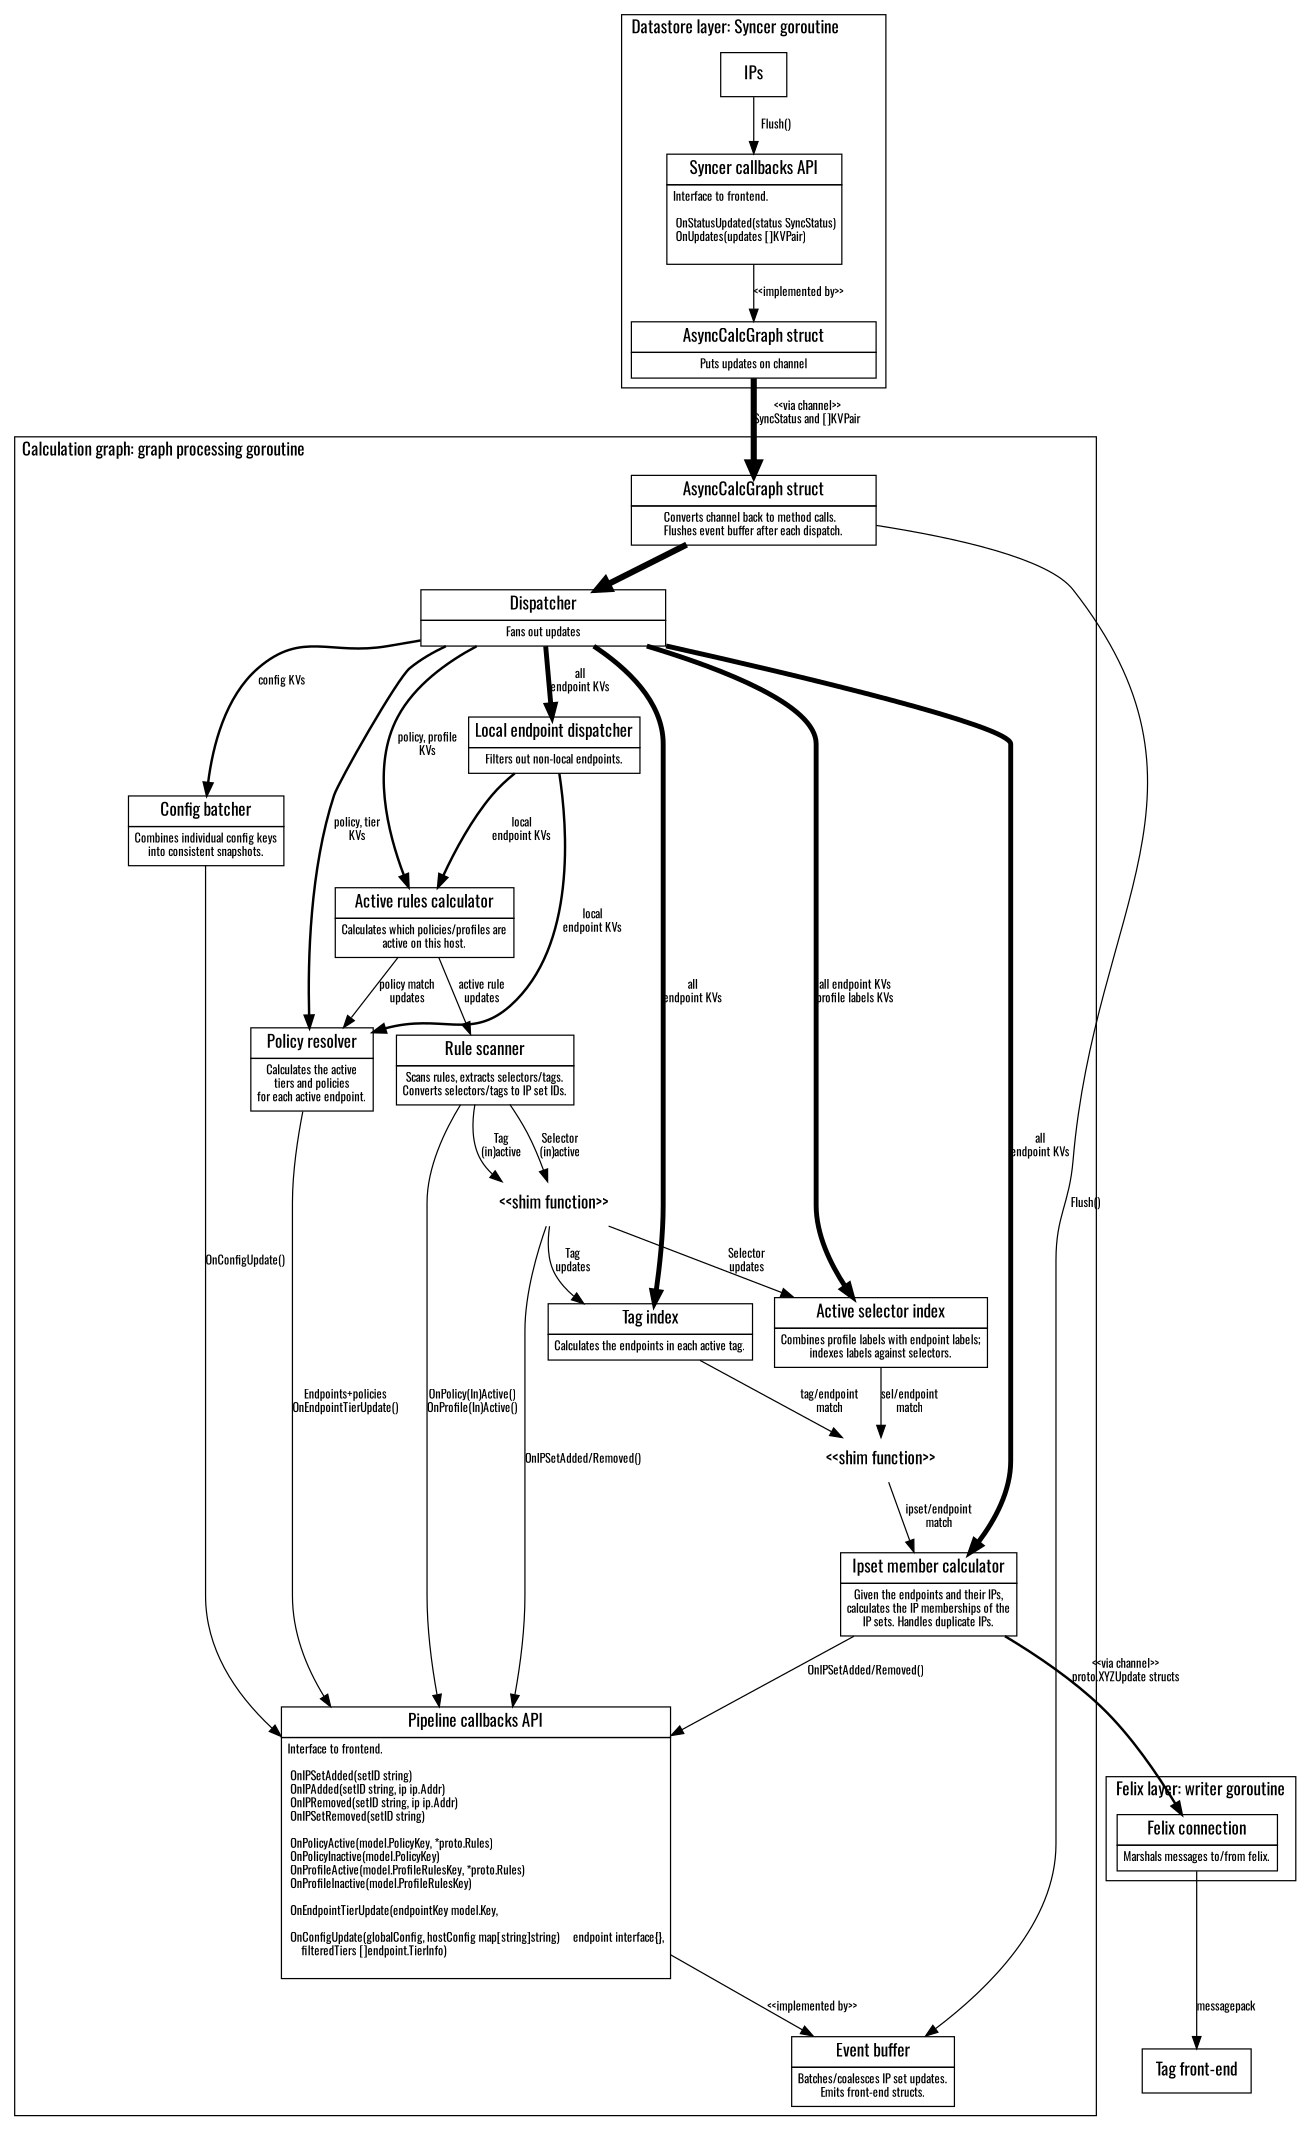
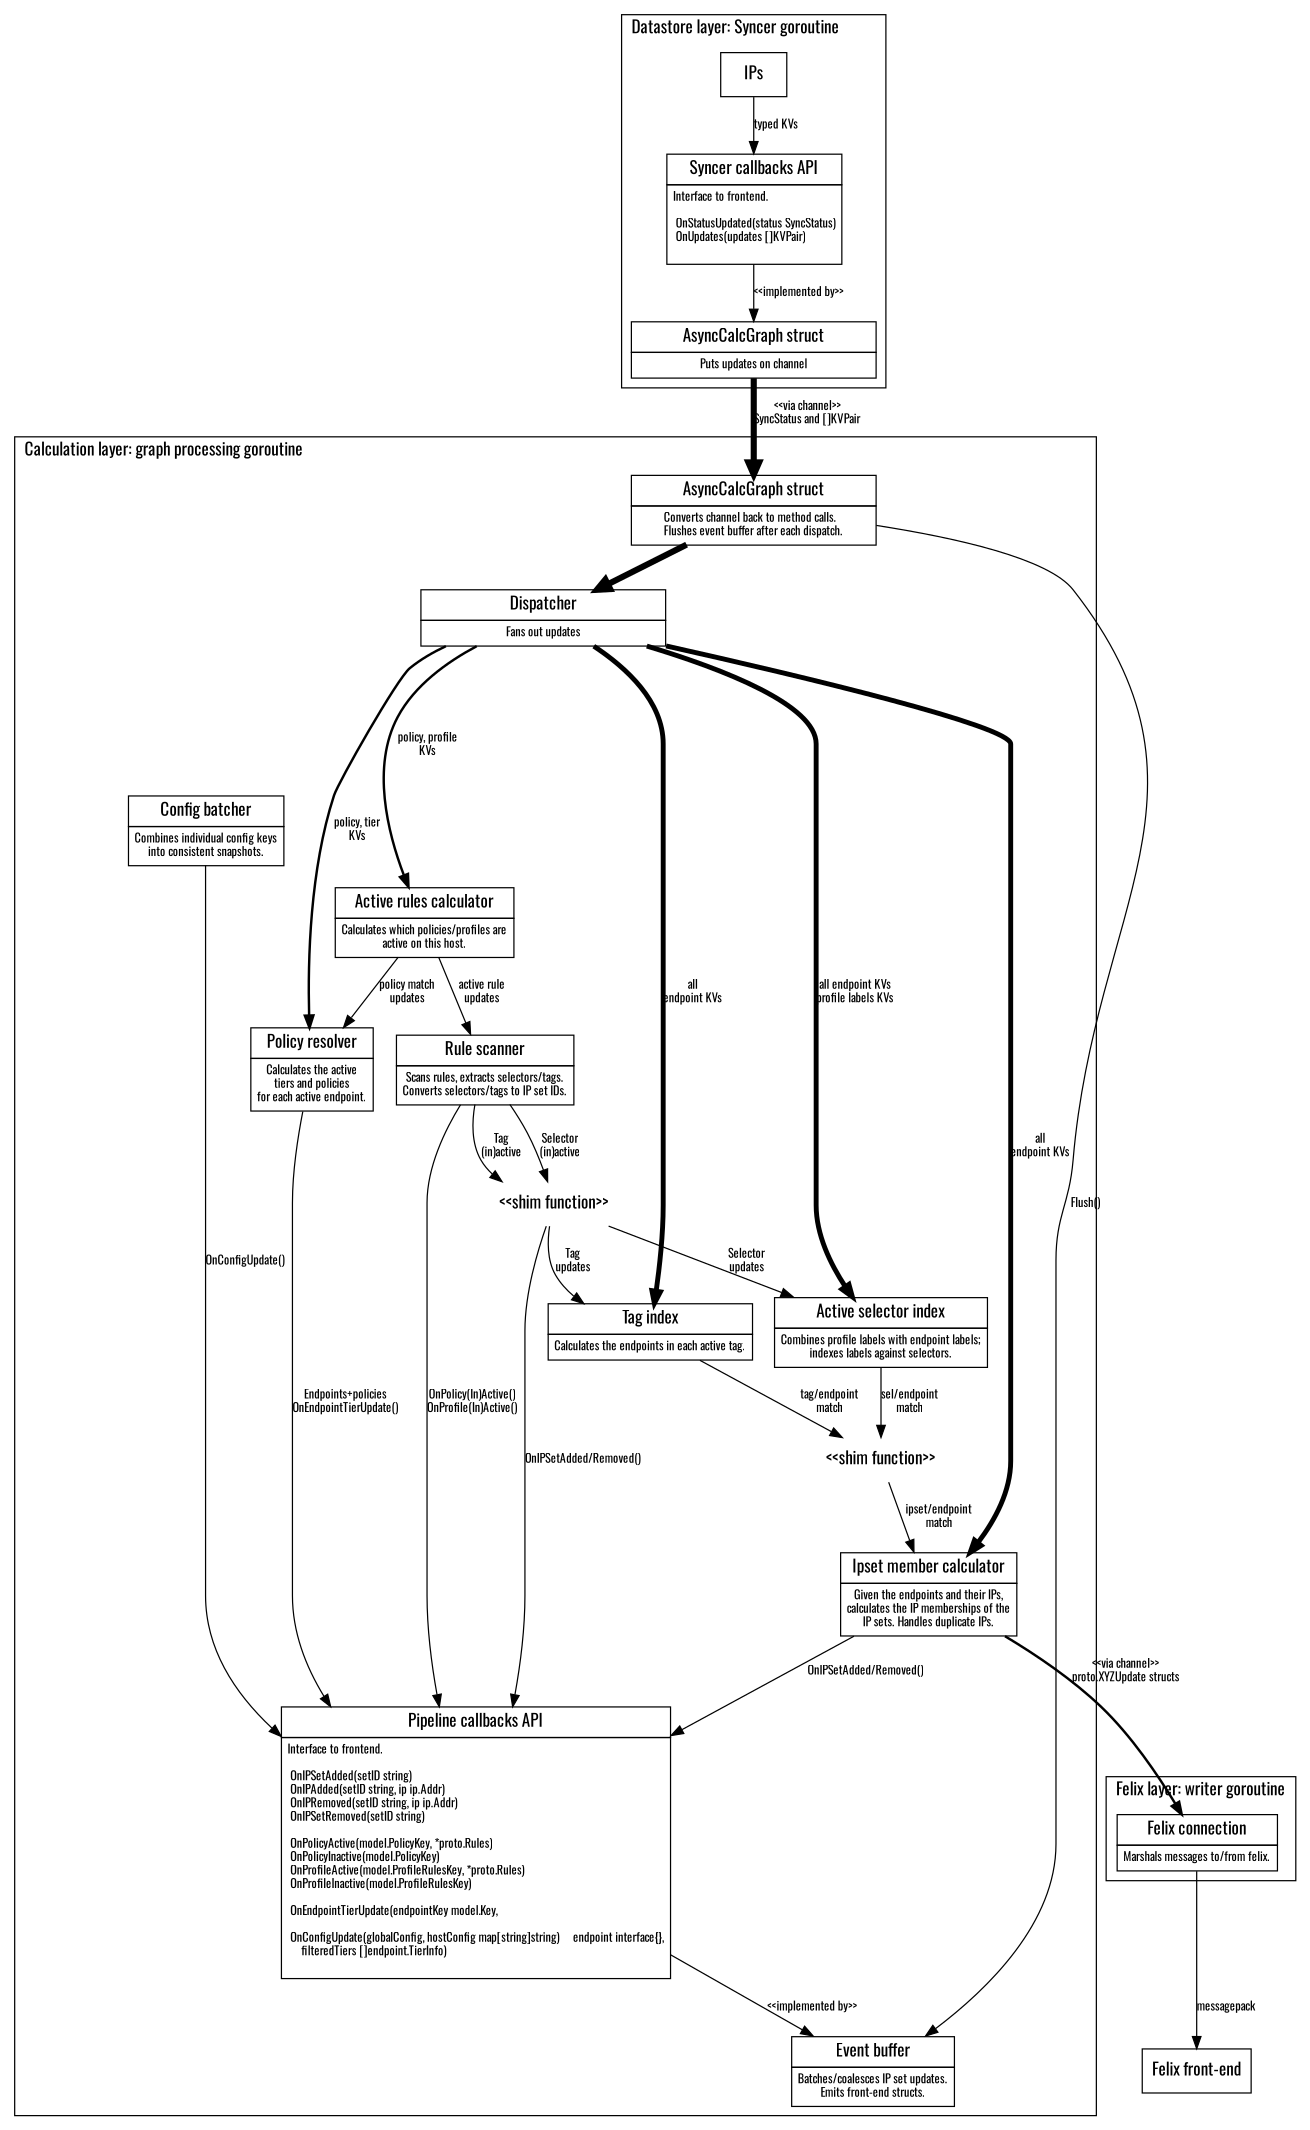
(776, 125) -> (776, 125)
(164, 451) -> (164, 451)
(275, 656) -> none
(554, 745) -> none
(1197, 2071) -> (1197, 2071)
